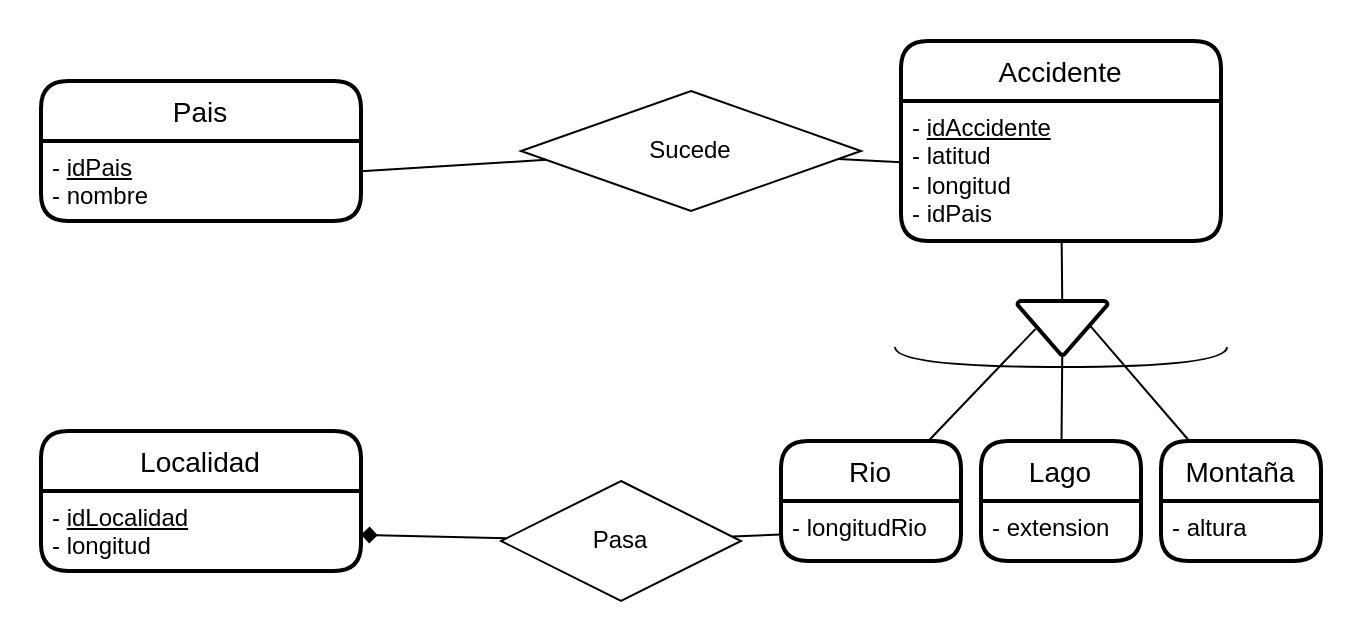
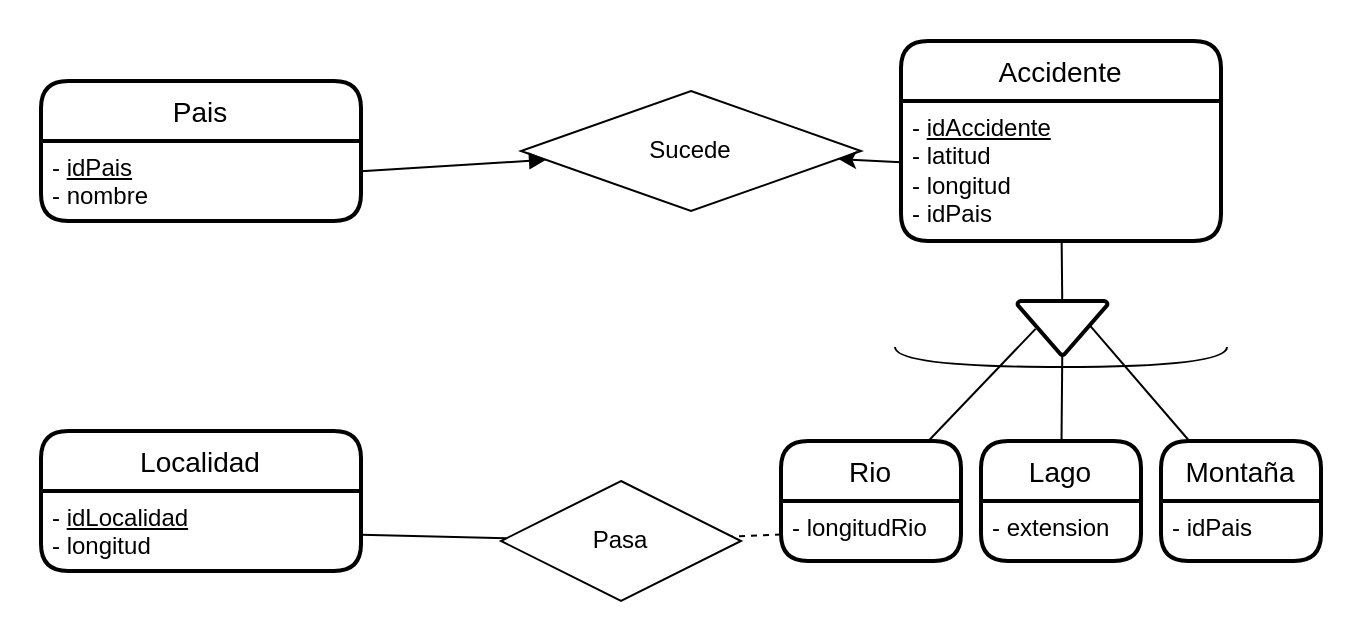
(846, 159) -> (853, 160)
(535, 161) -> (528, 161)
(1221, 529) -> (1217, 529)
(377, 535) -> (371, 535)
(755, 536) -> (755, 536)
